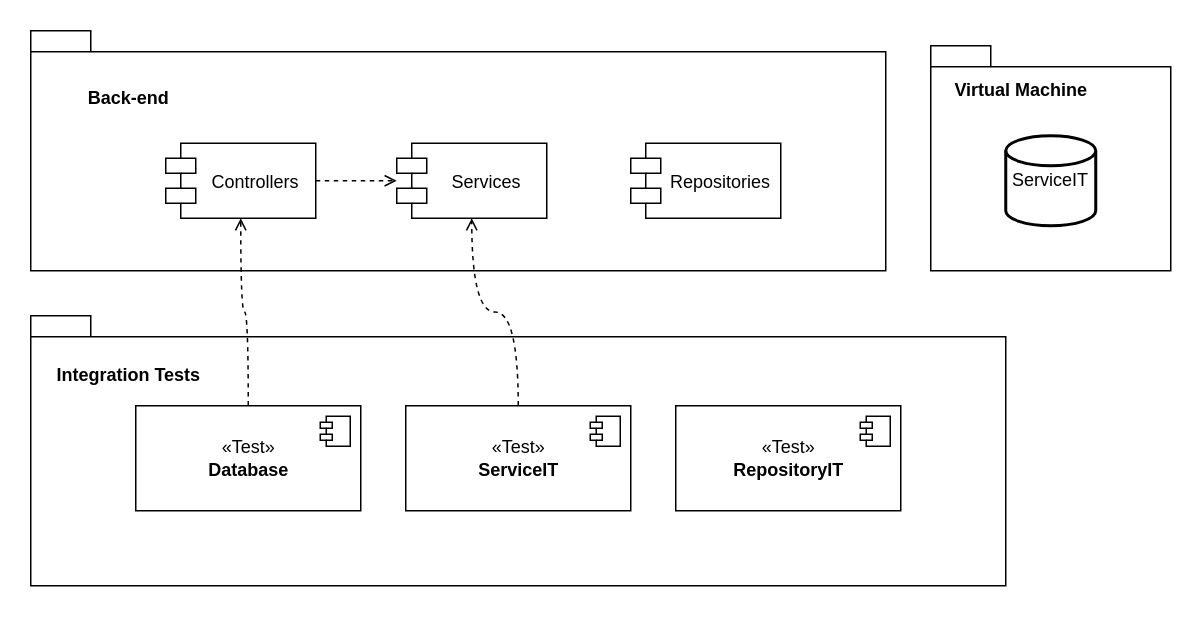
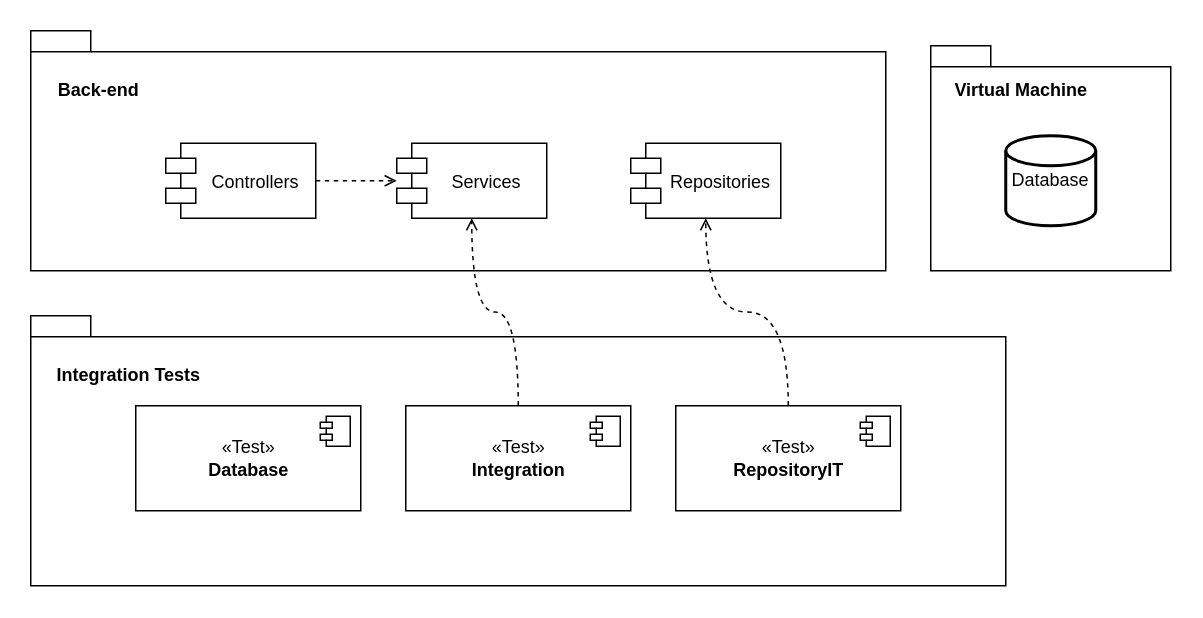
(128, 98) -> (98, 91)
(1051, 181) -> (1051, 181)
none -> (748, 312)
(246, 314) -> none
(519, 458) -> (519, 458)
